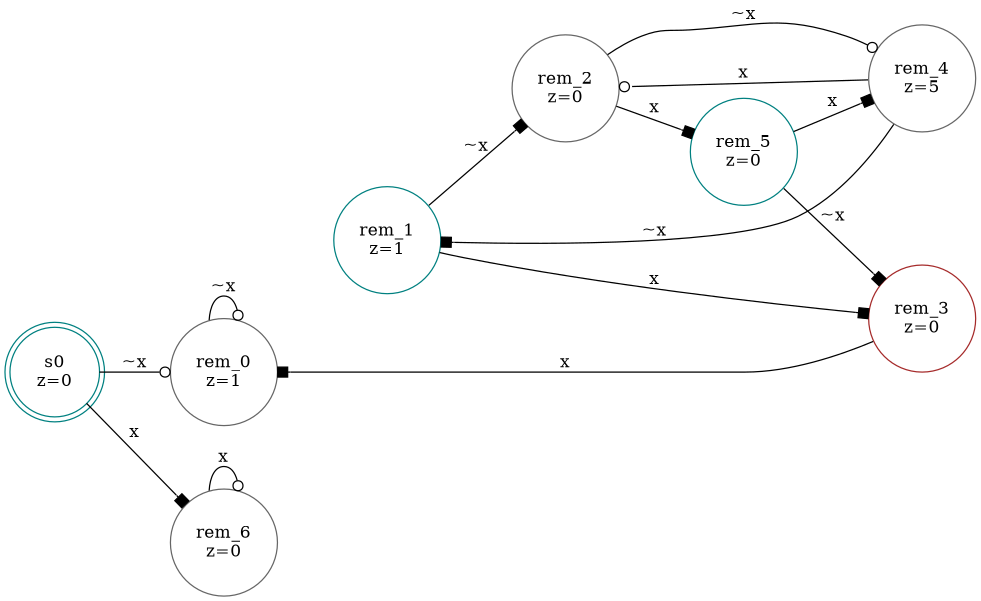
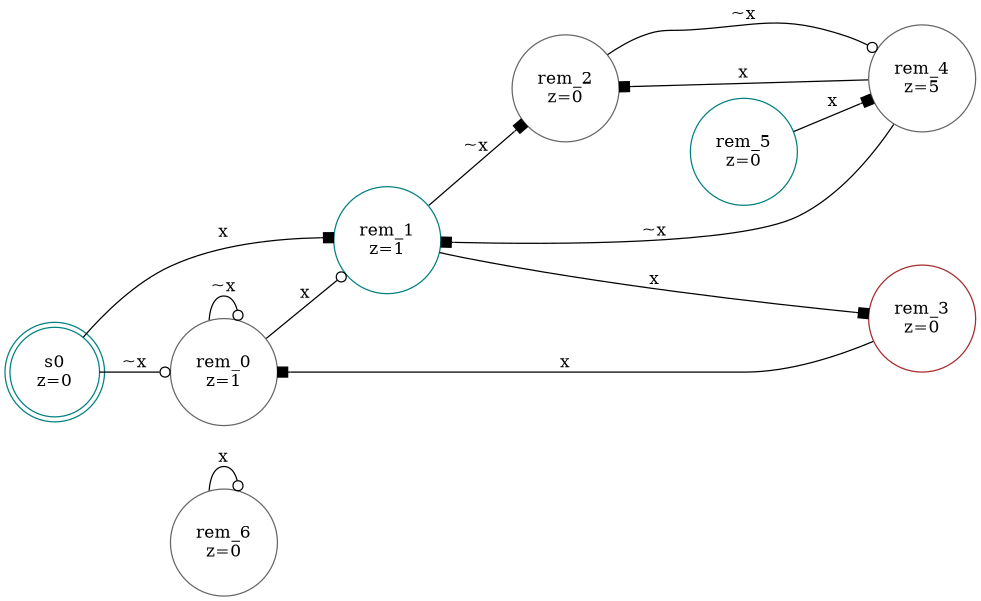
(750, 83) -> (750, 83)
(649, 118) -> none
(828, 231) -> none
none -> (302, 309)
(131, 449) -> (189, 259)
